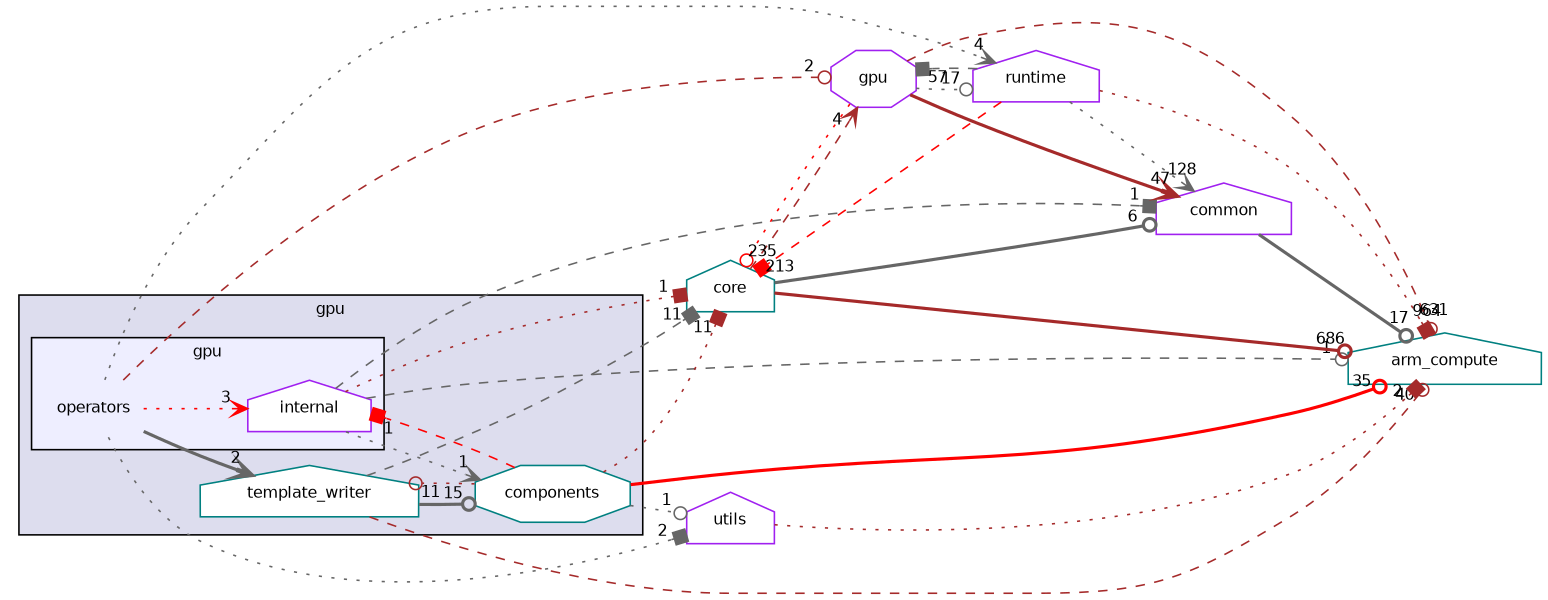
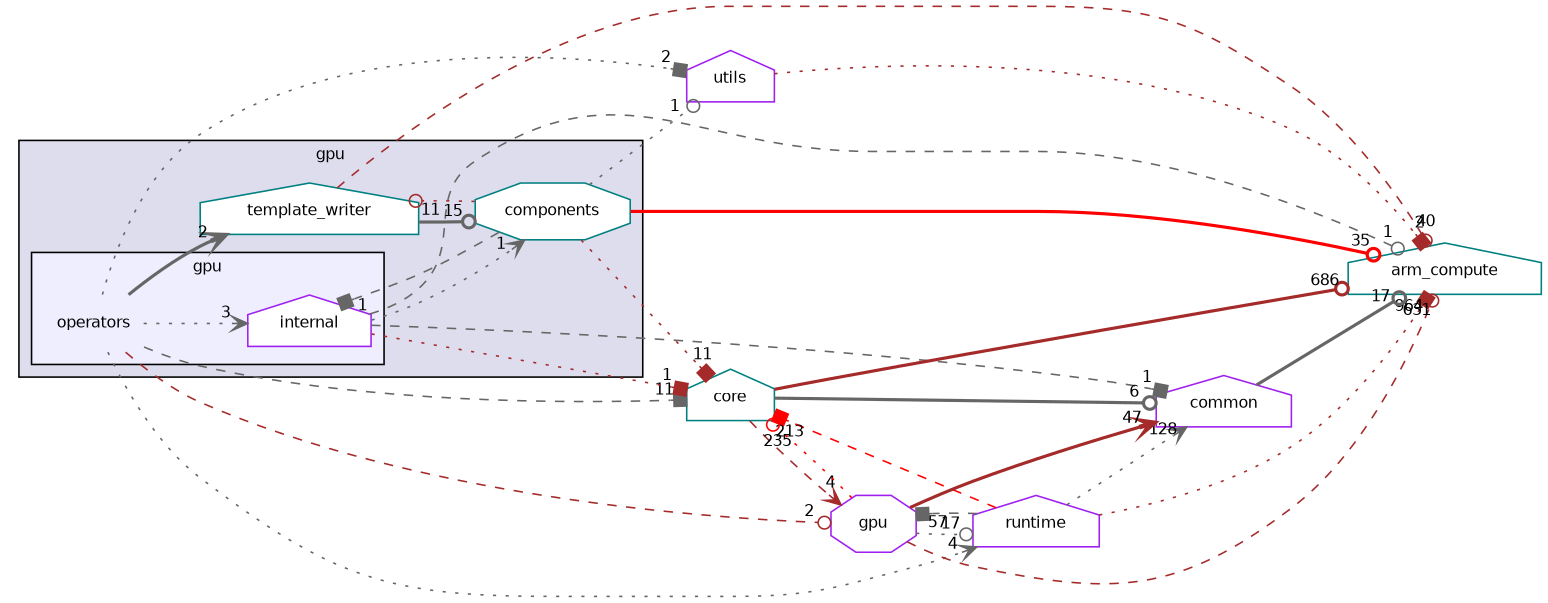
(529, 407) -> (405, 395)
(188, 409) -> (188, 323)
(439, 436) -> (418, 275)
